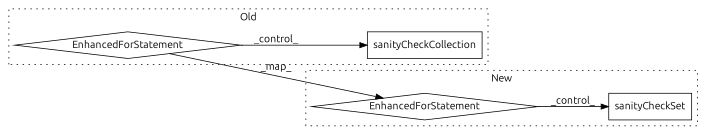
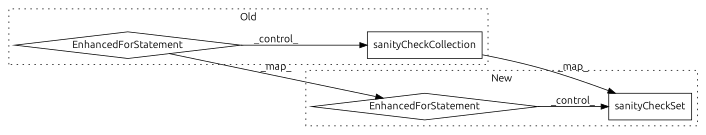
none -> (530, 65)
